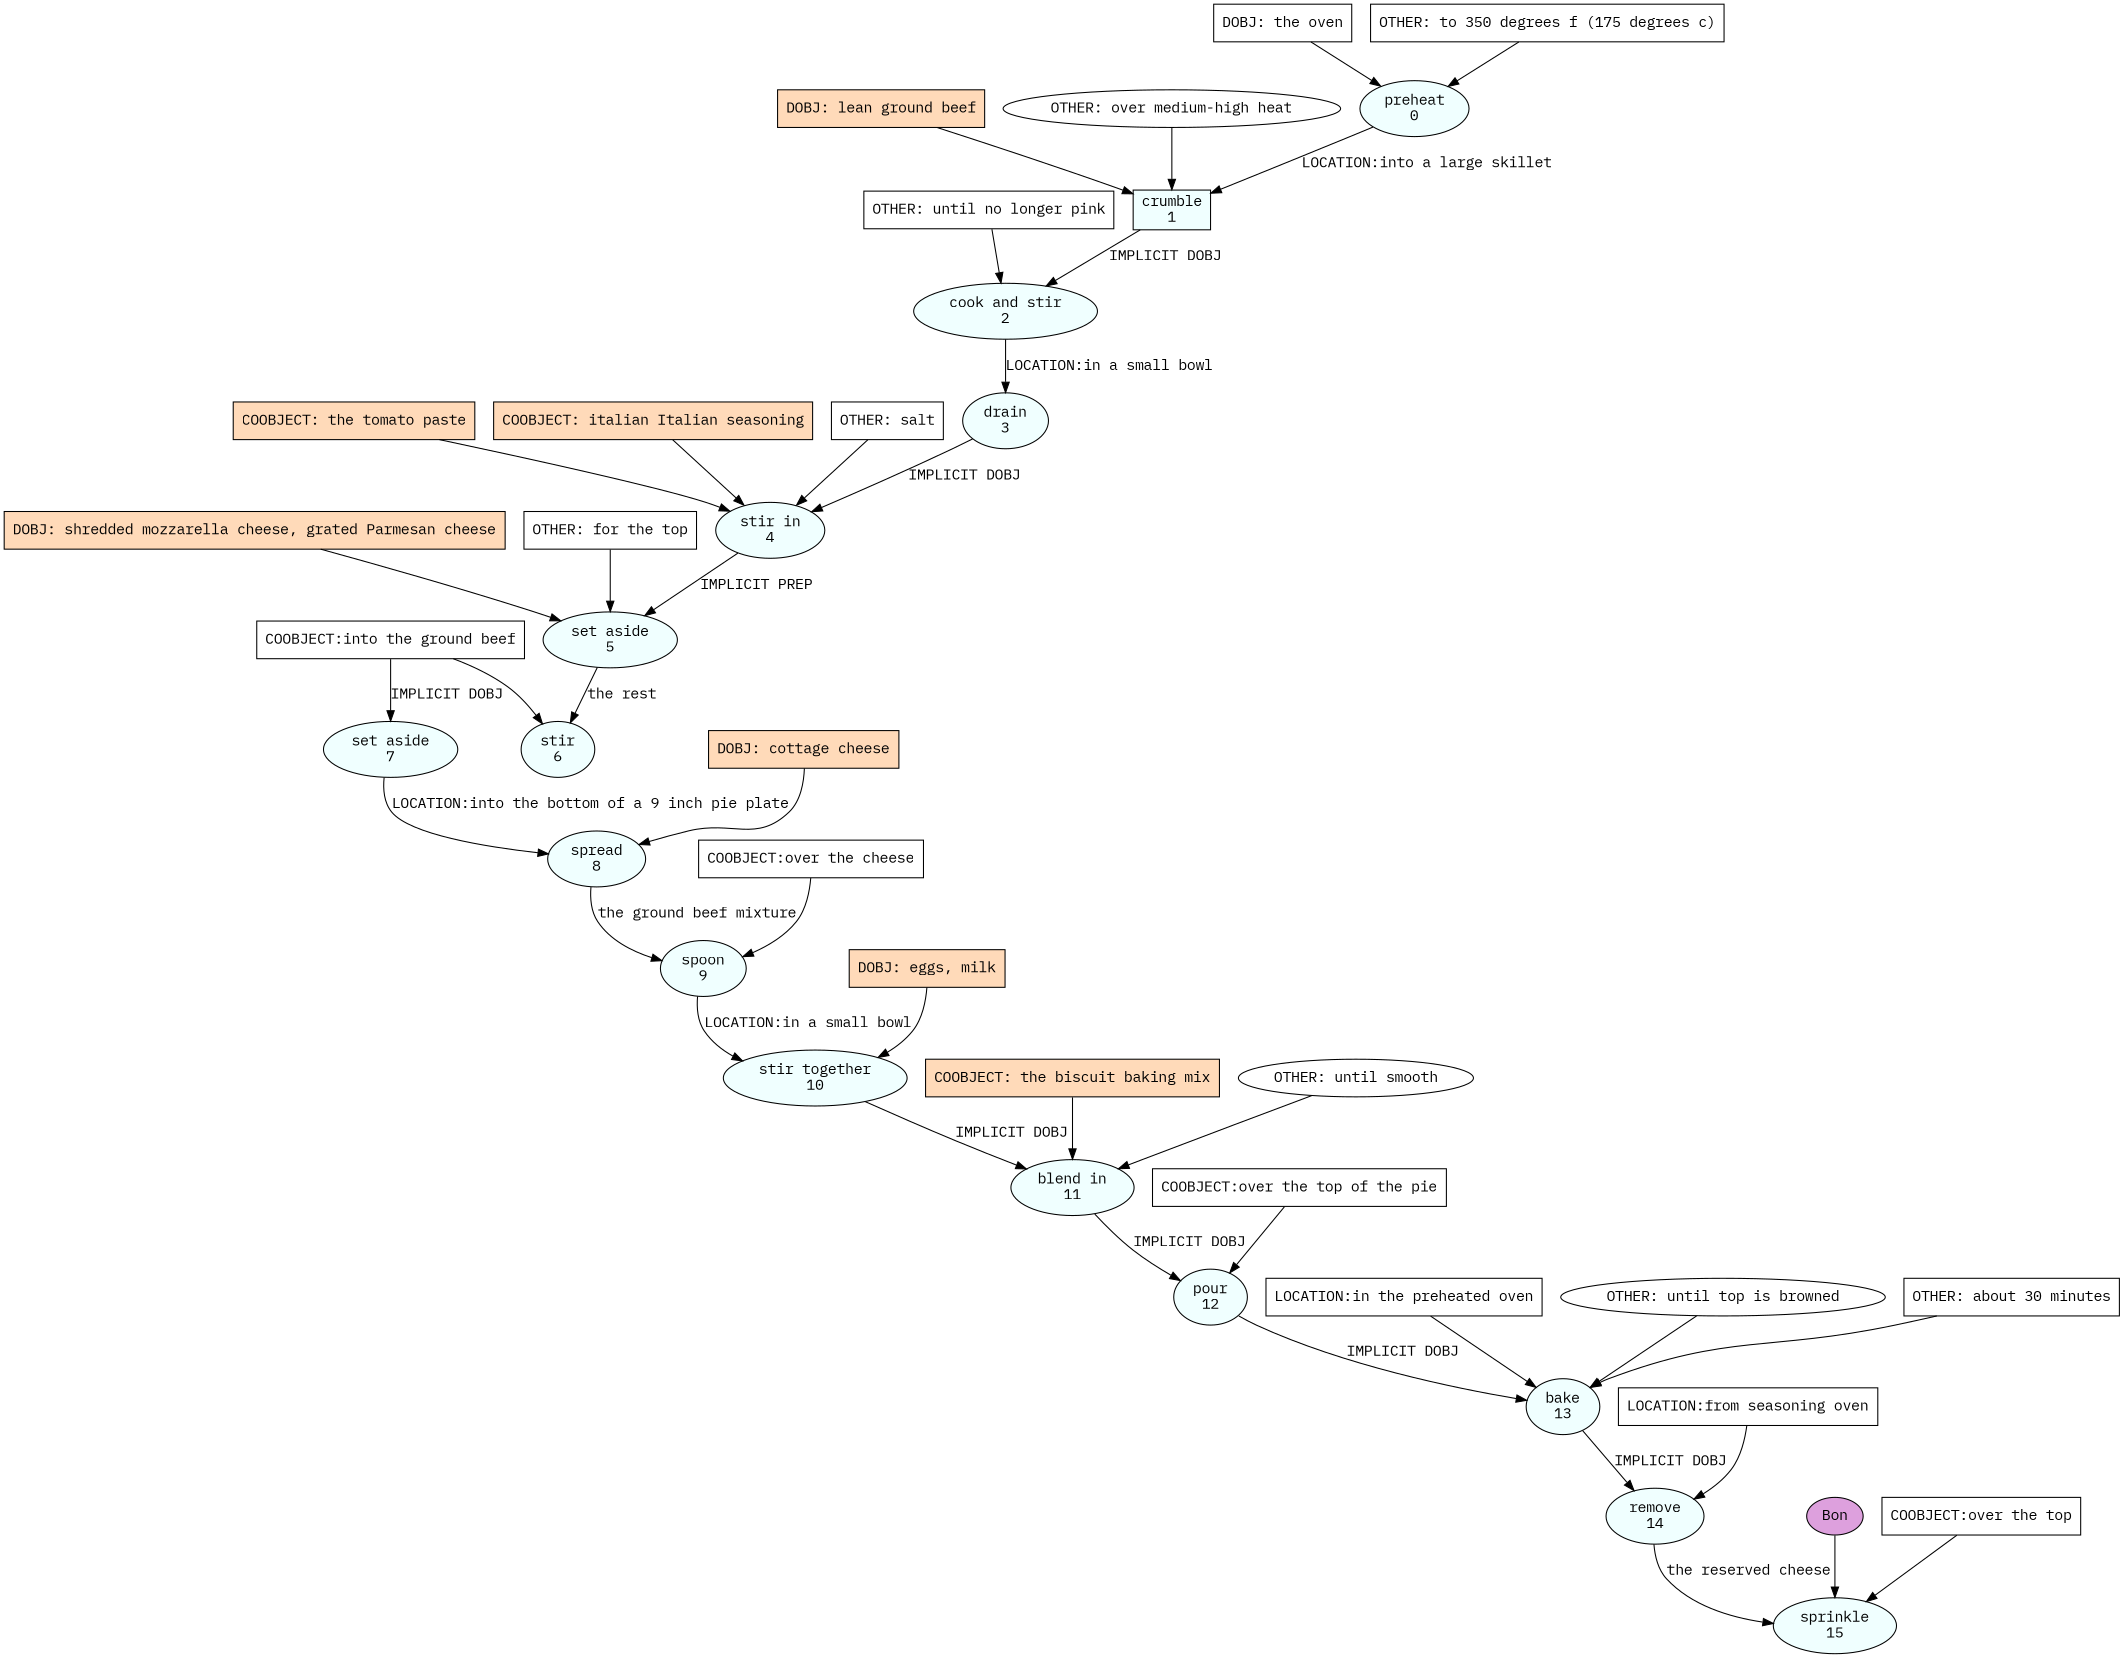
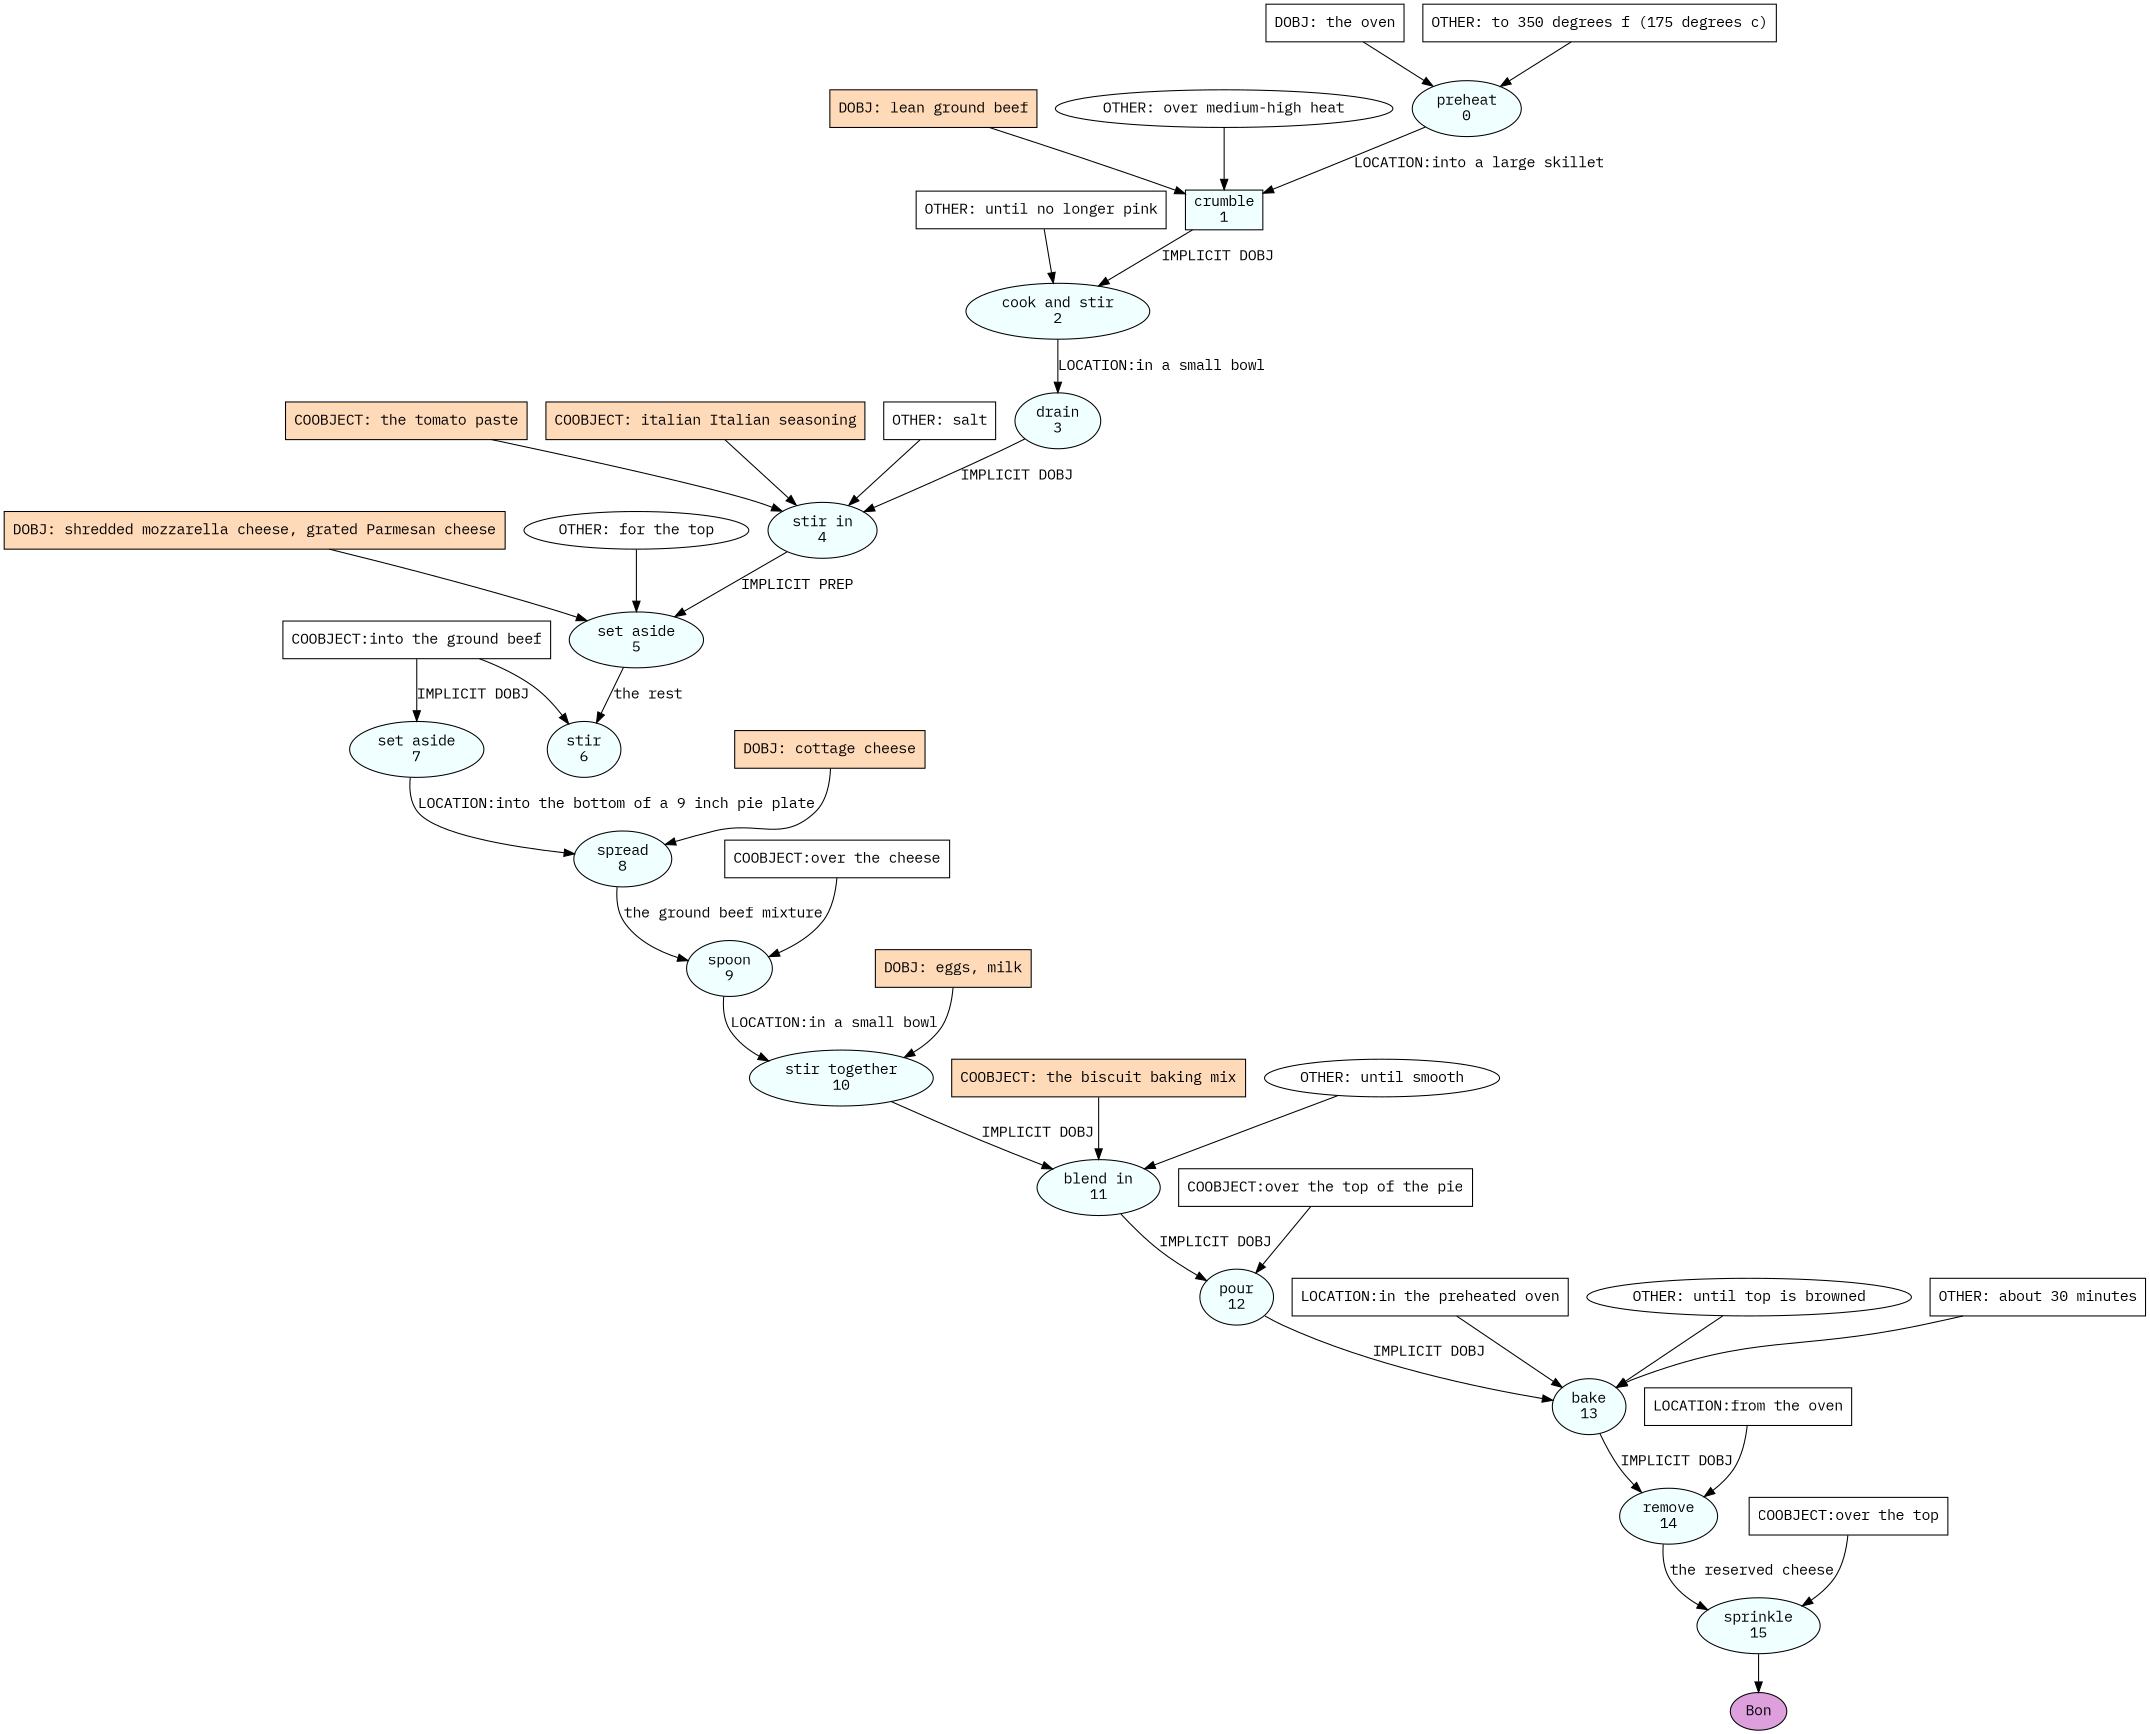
(610, 530) -> (636, 530)
(1748, 1407) -> (1748, 1407)
(1835, 1561) -> (1759, 1668)
